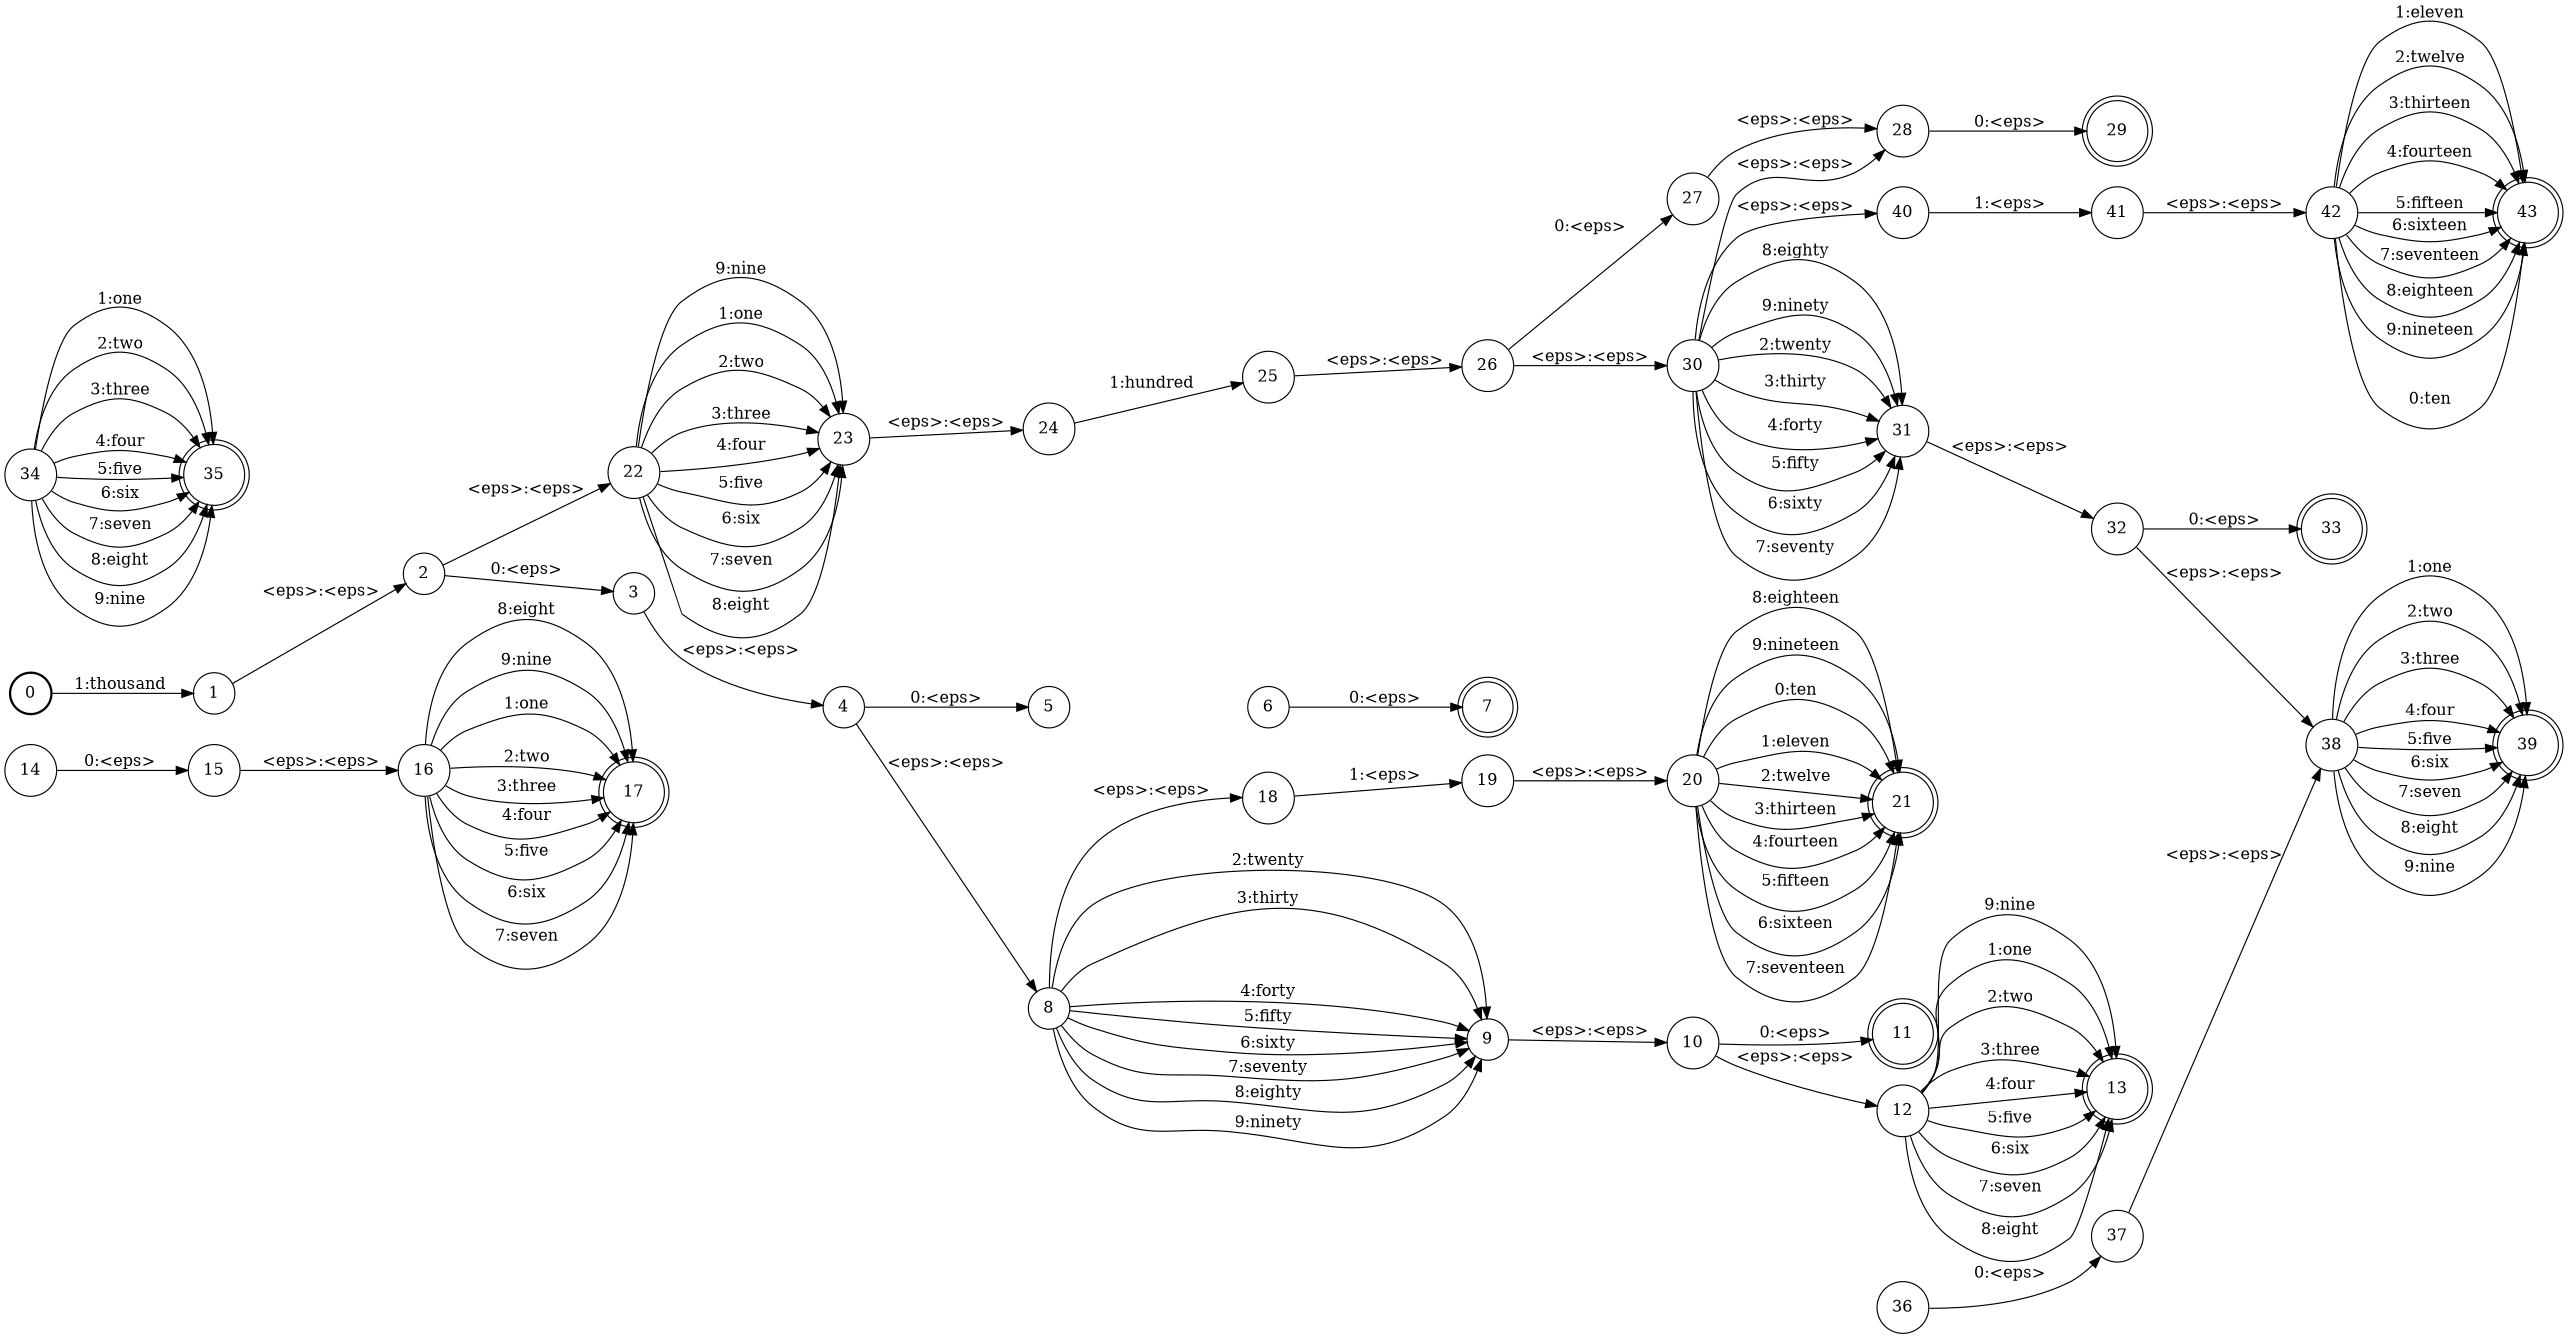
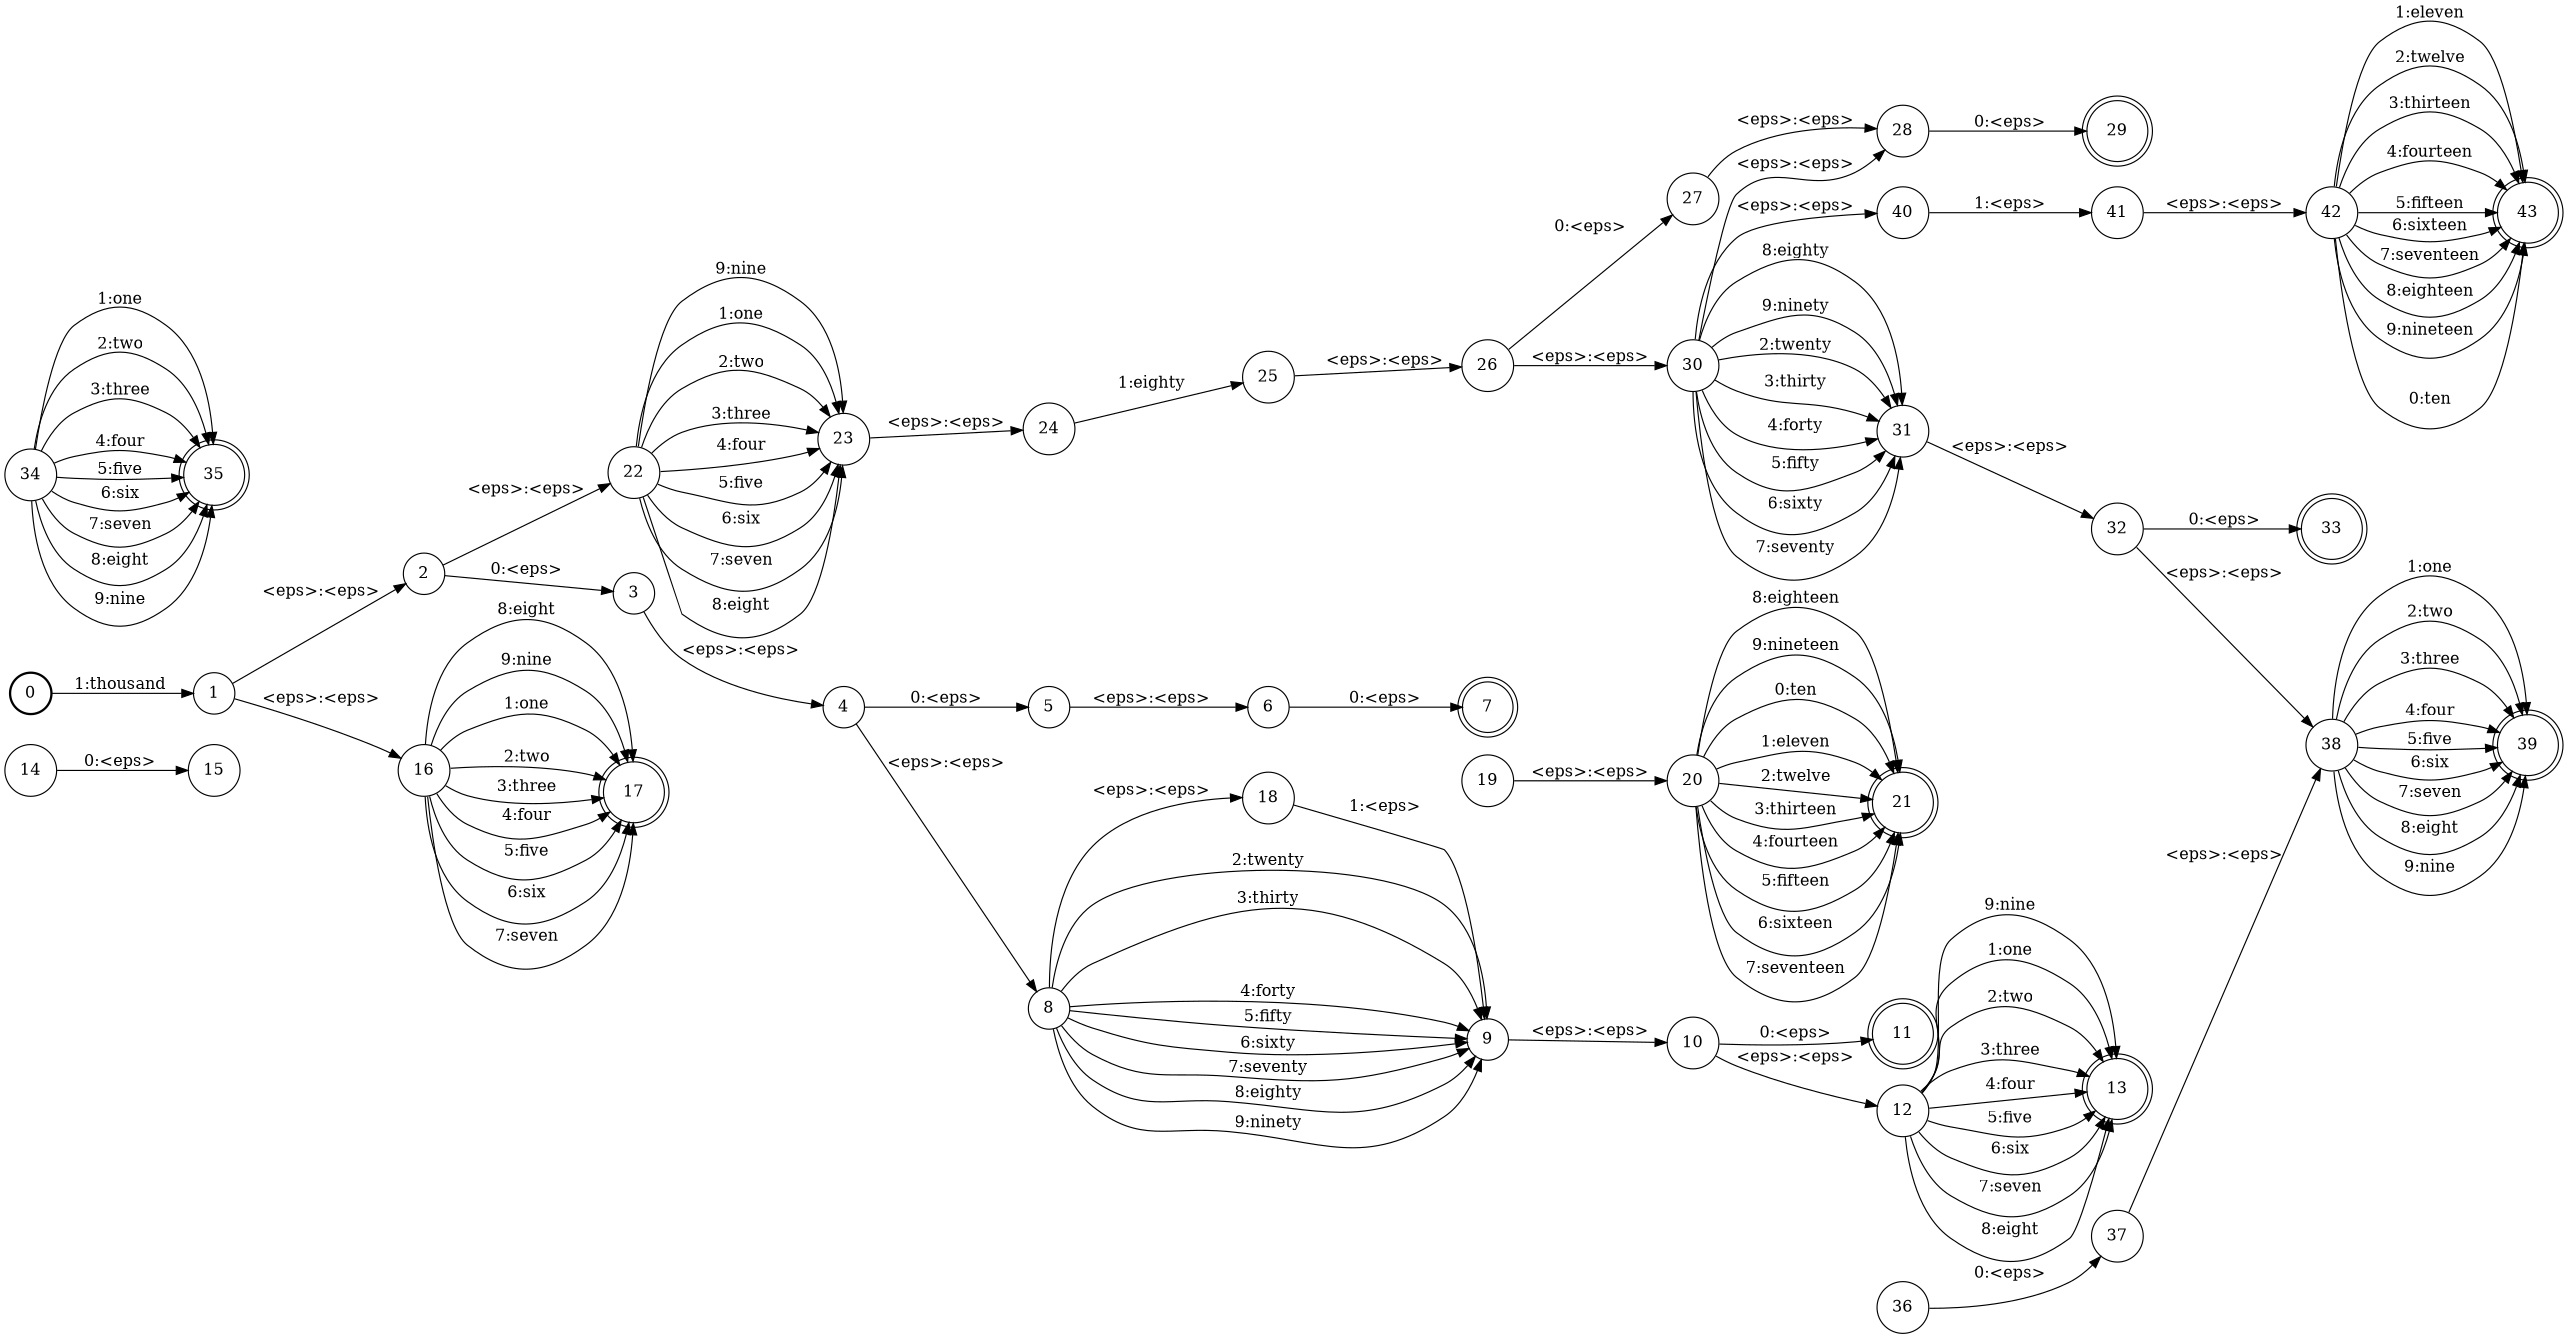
(1152, 383) -> (1152, 383)
none -> (1153, 707)
(313, 770) -> (313, 723)
(1372, 790) -> (1446, 852)
